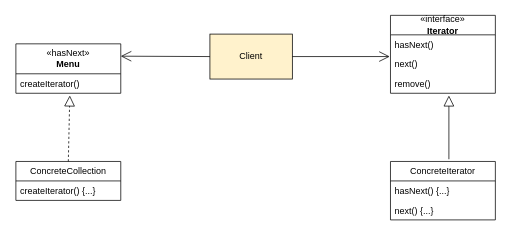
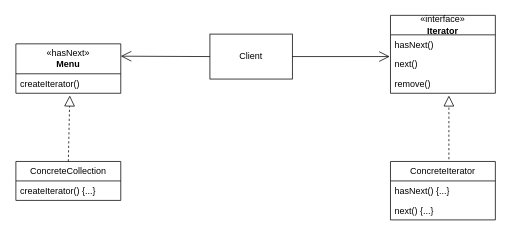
(251, 57) -> (251, 57)
(449, 132) -> (449, 132)
